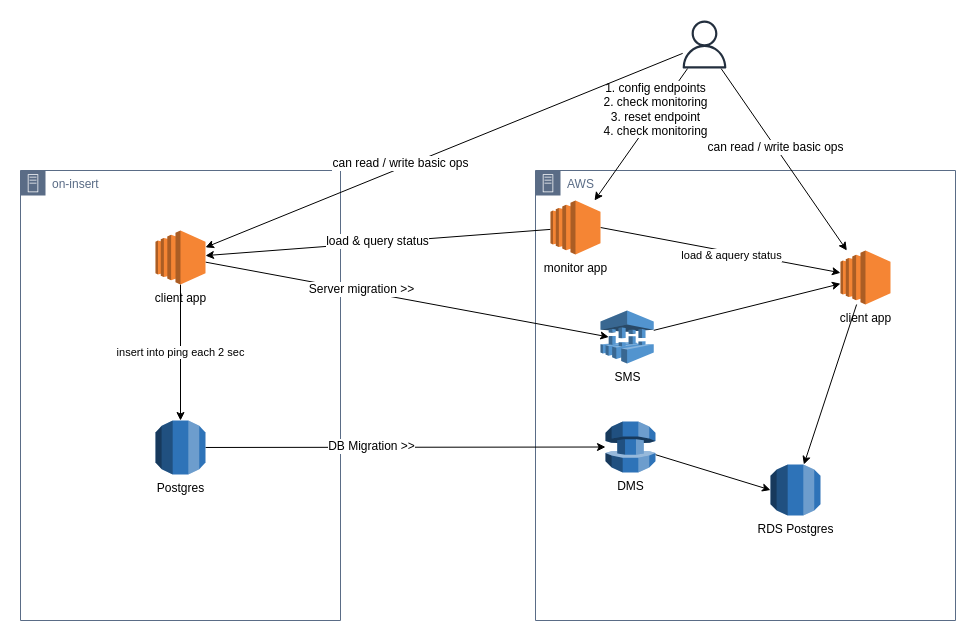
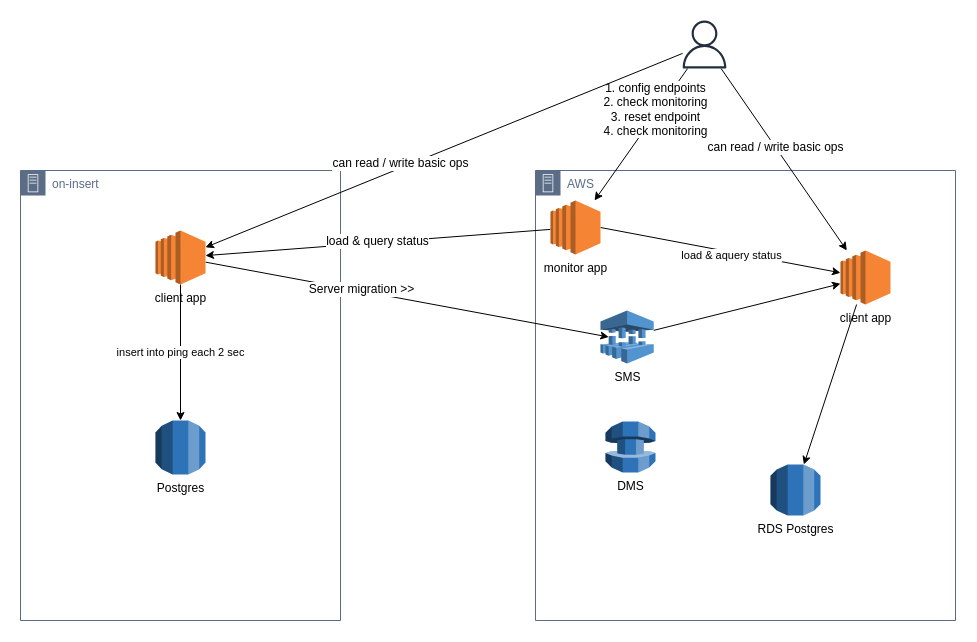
(402, 447) -> none
(709, 471) -> none
